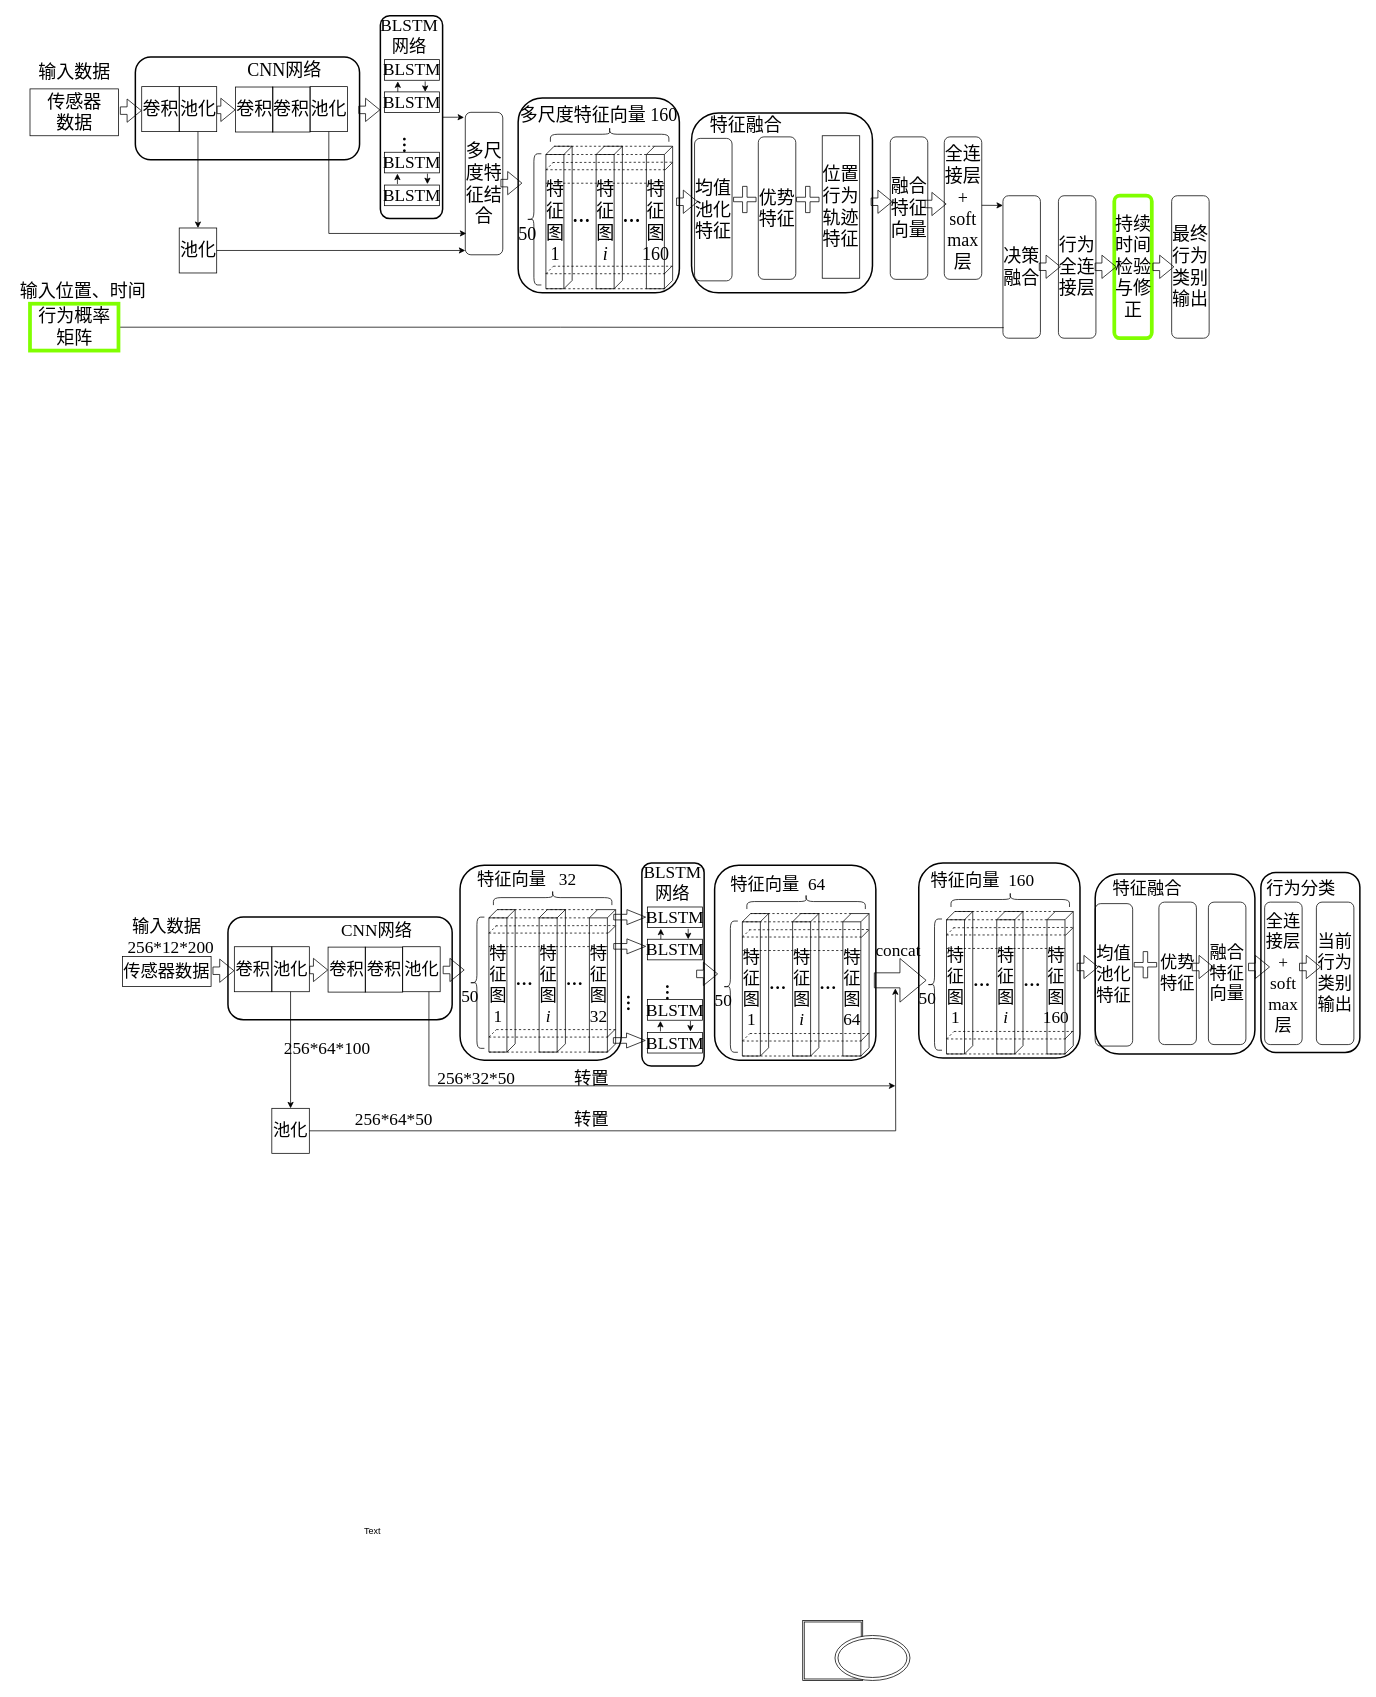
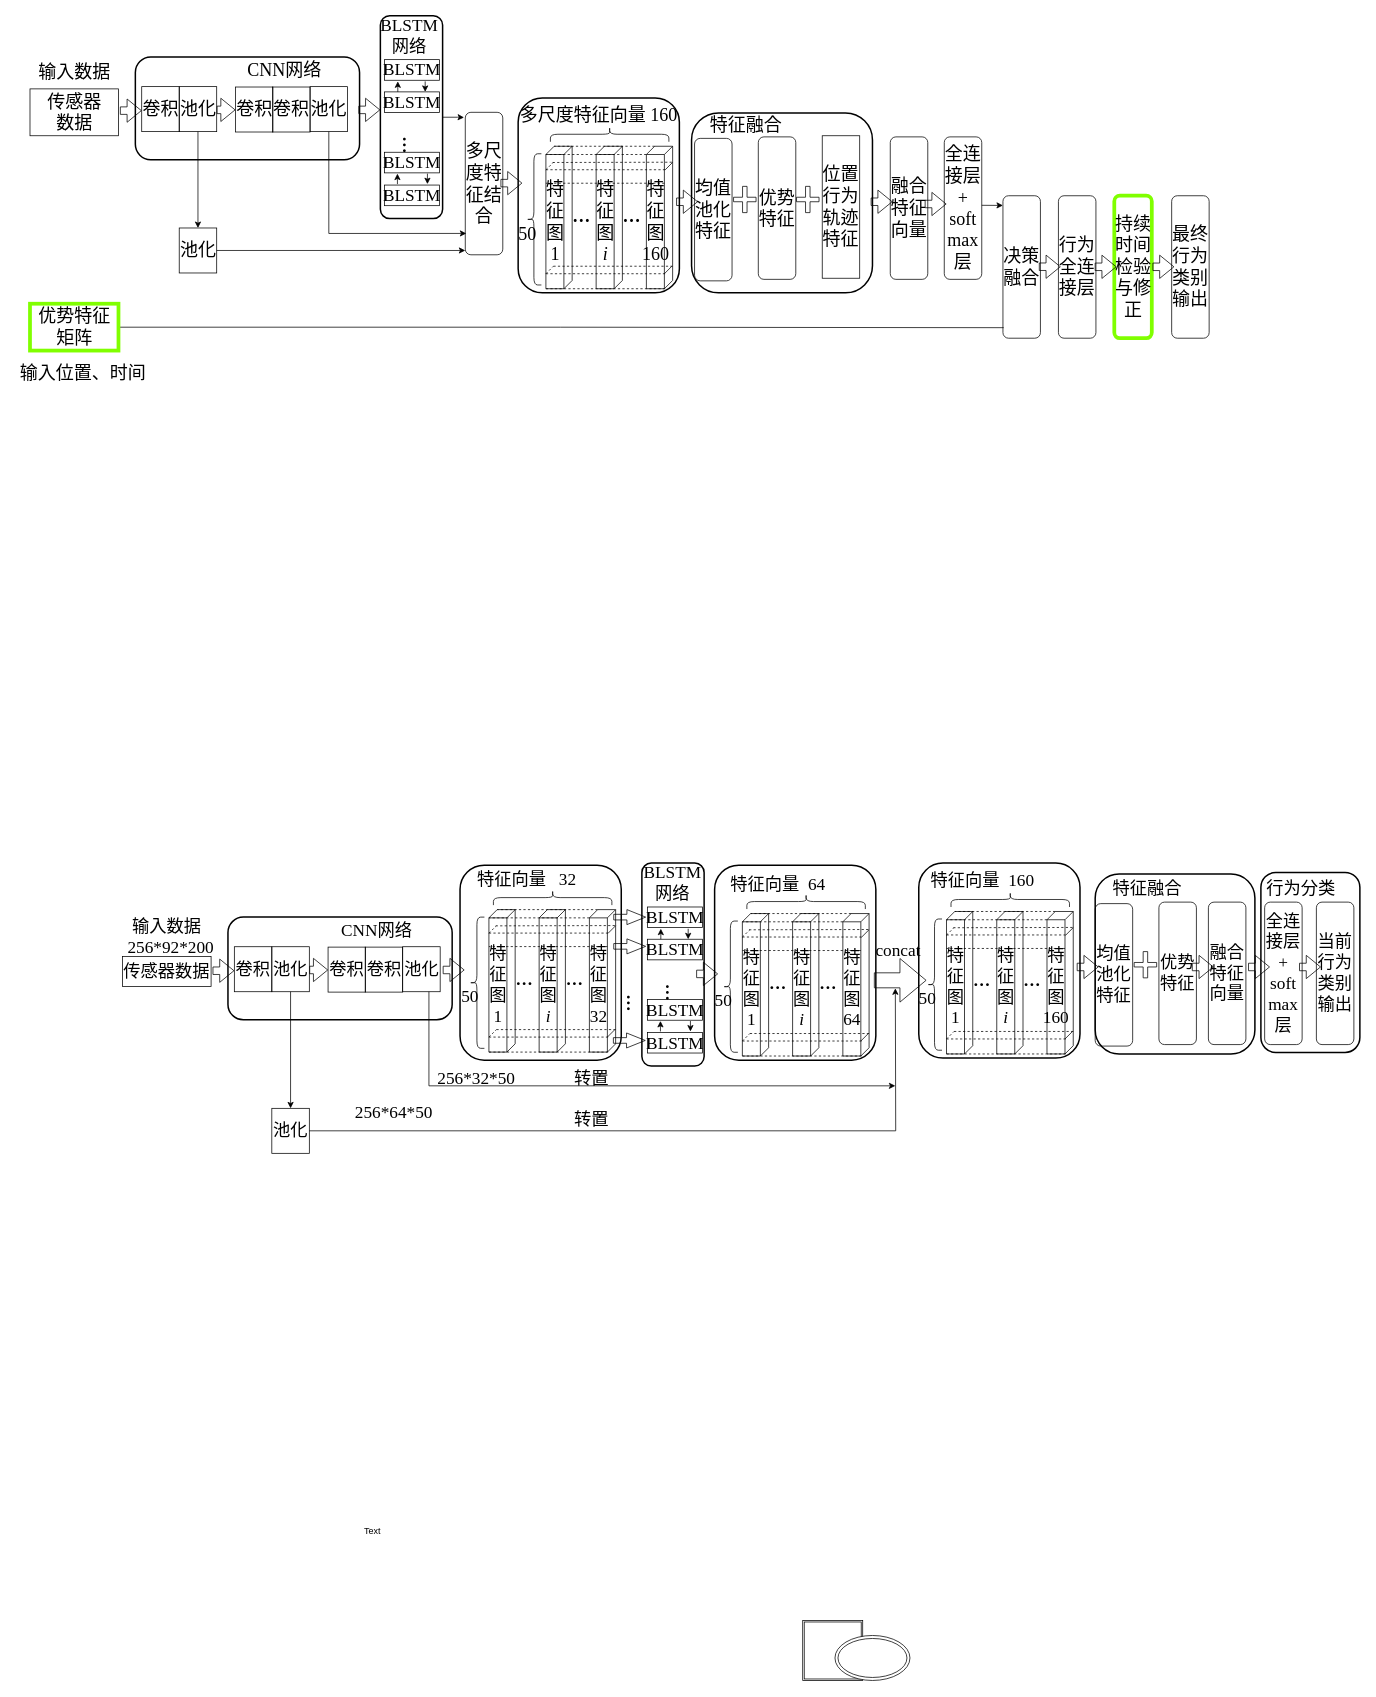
(83, 291) -> (83, 373)
(75, 327) -> (75, 327)
(171, 947) -> (171, 947)
(327, 1048) -> none
(394, 1119) -> (394, 1112)
